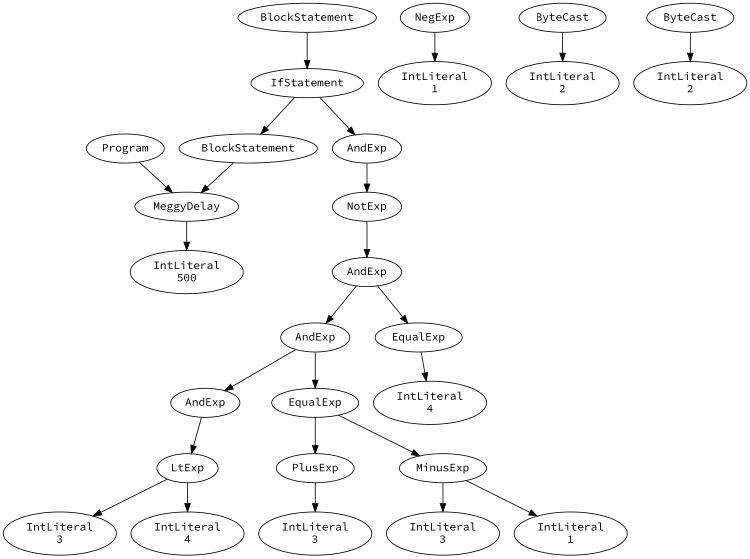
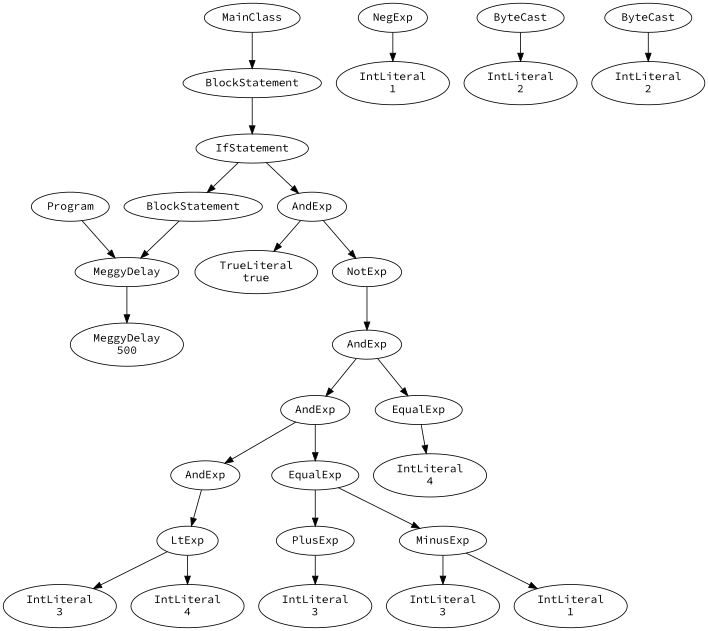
none -> (252, 18)
(187, 272) -> (127, 345)
none -> (256, 272)
